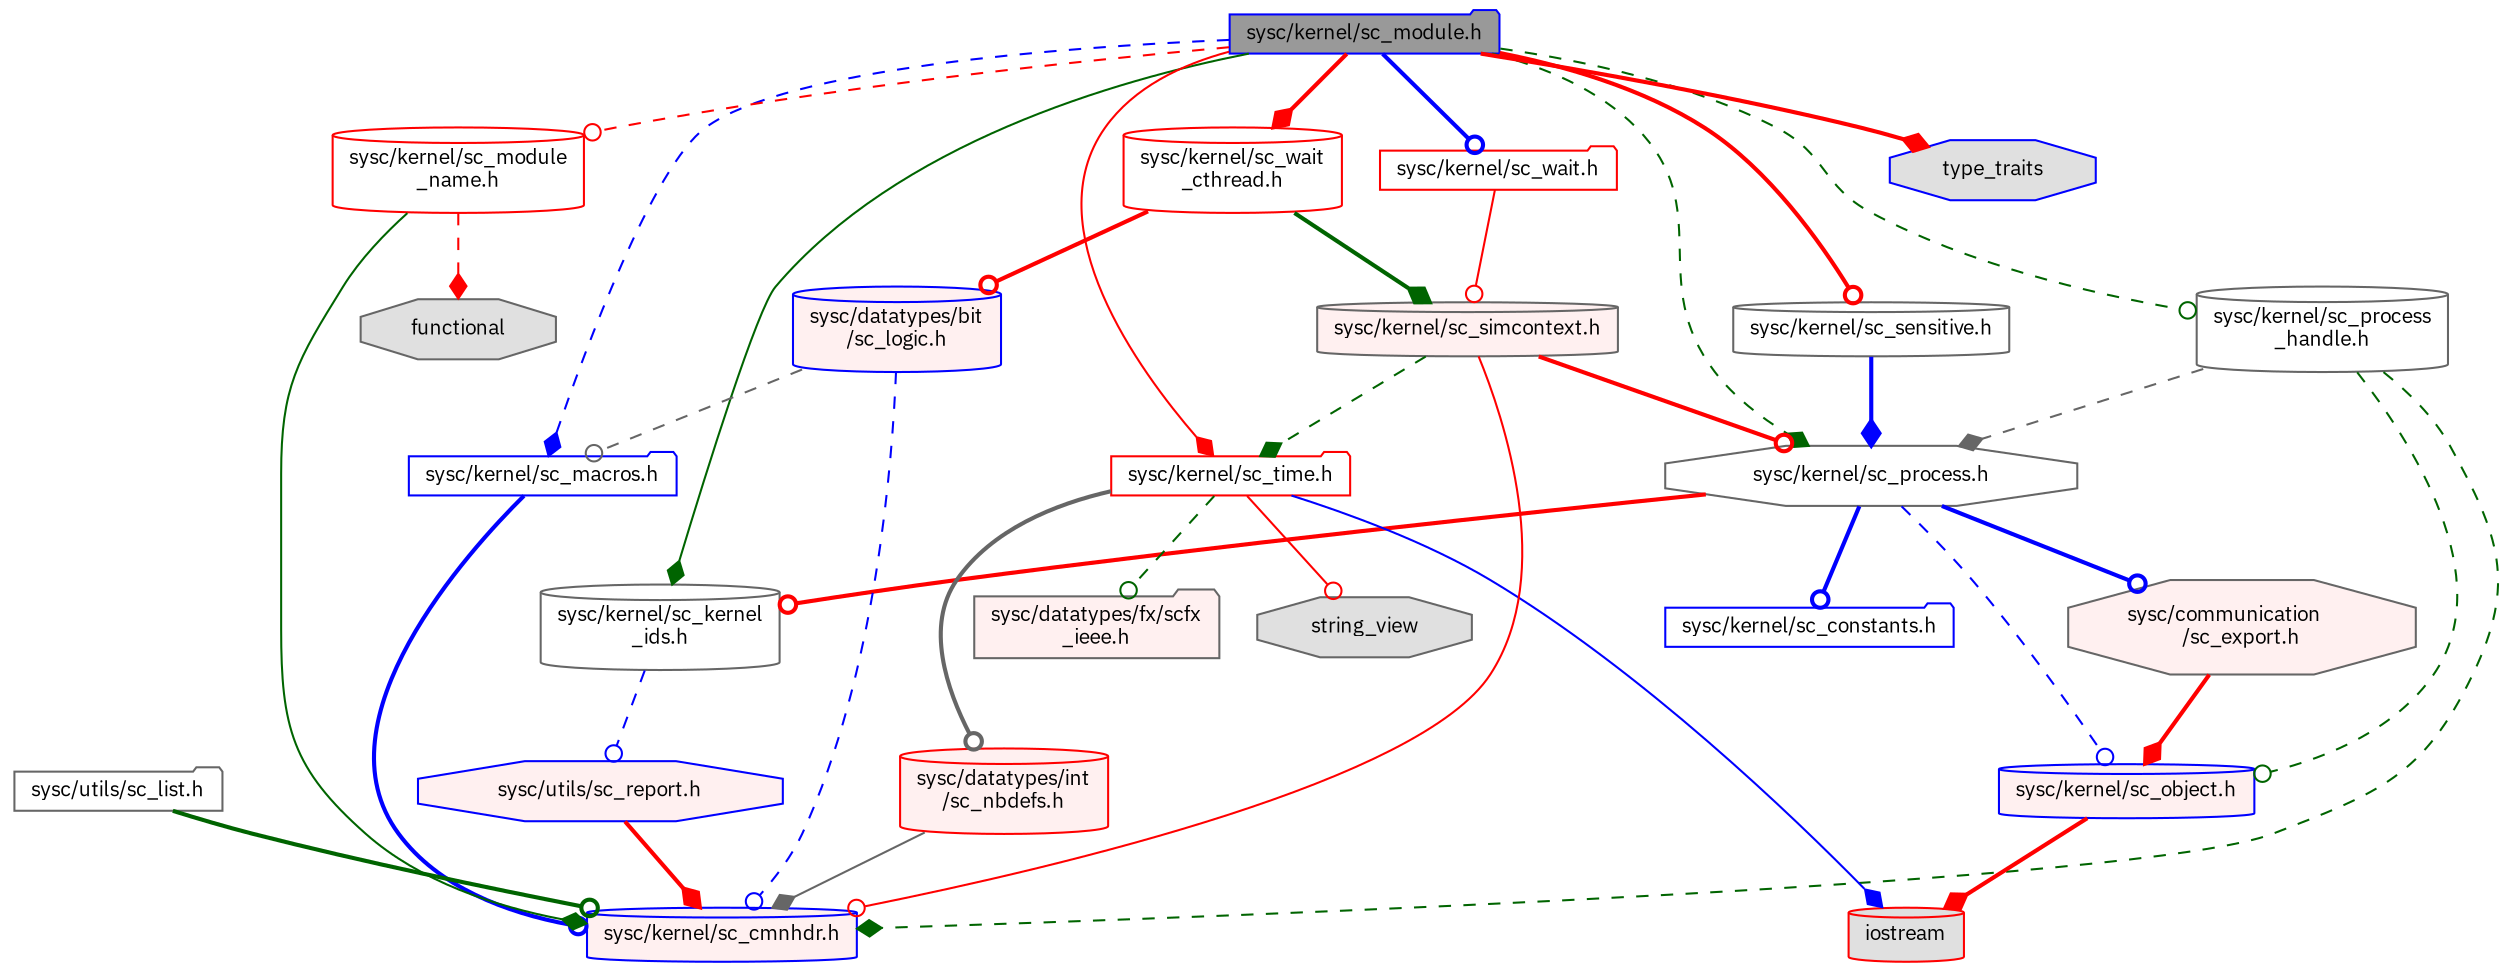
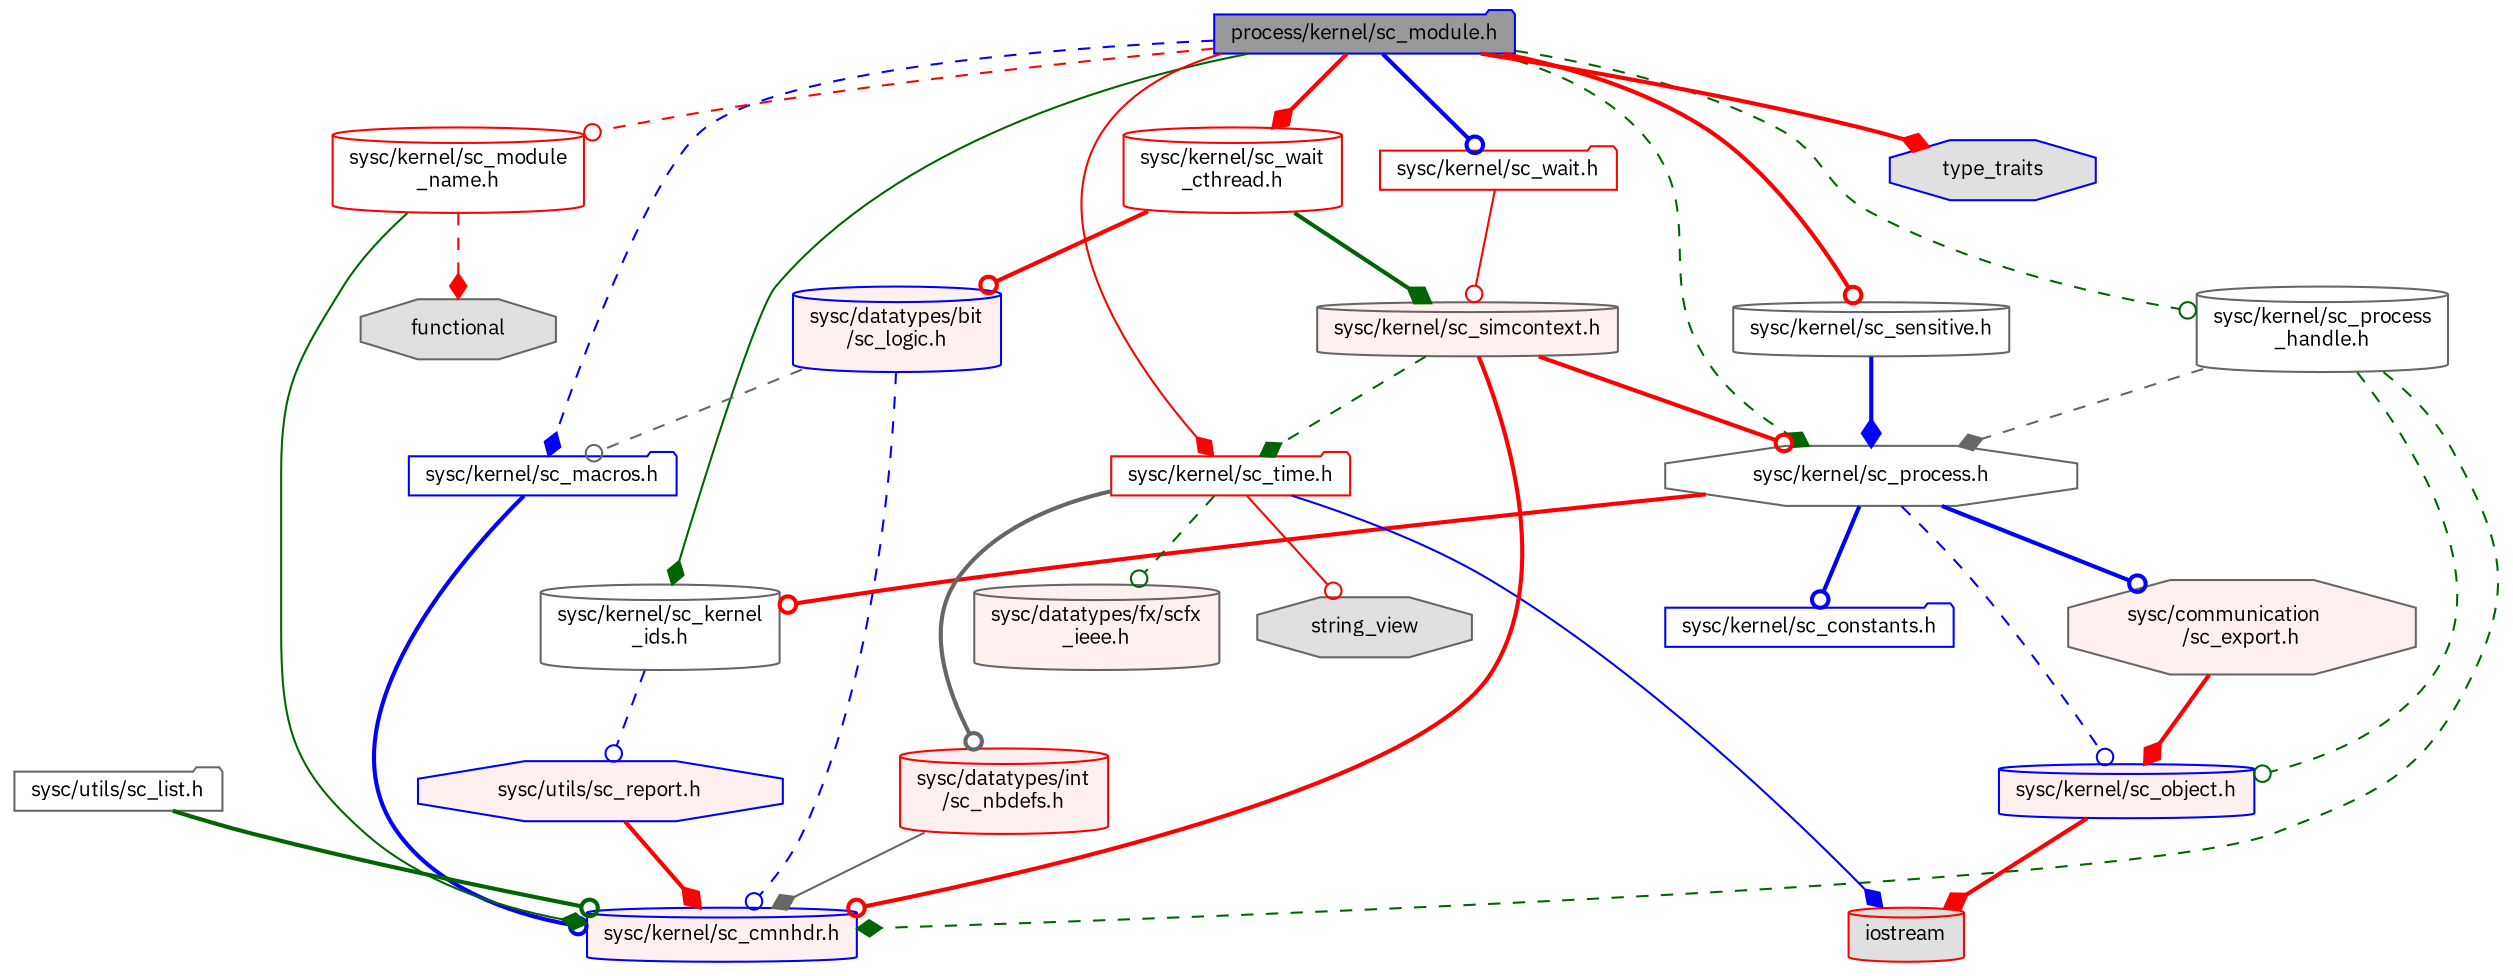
(1365, 34) -> (1365, 34)
(1097, 627) -> (1097, 627)
(1348, 769) -> (1348, 769)
